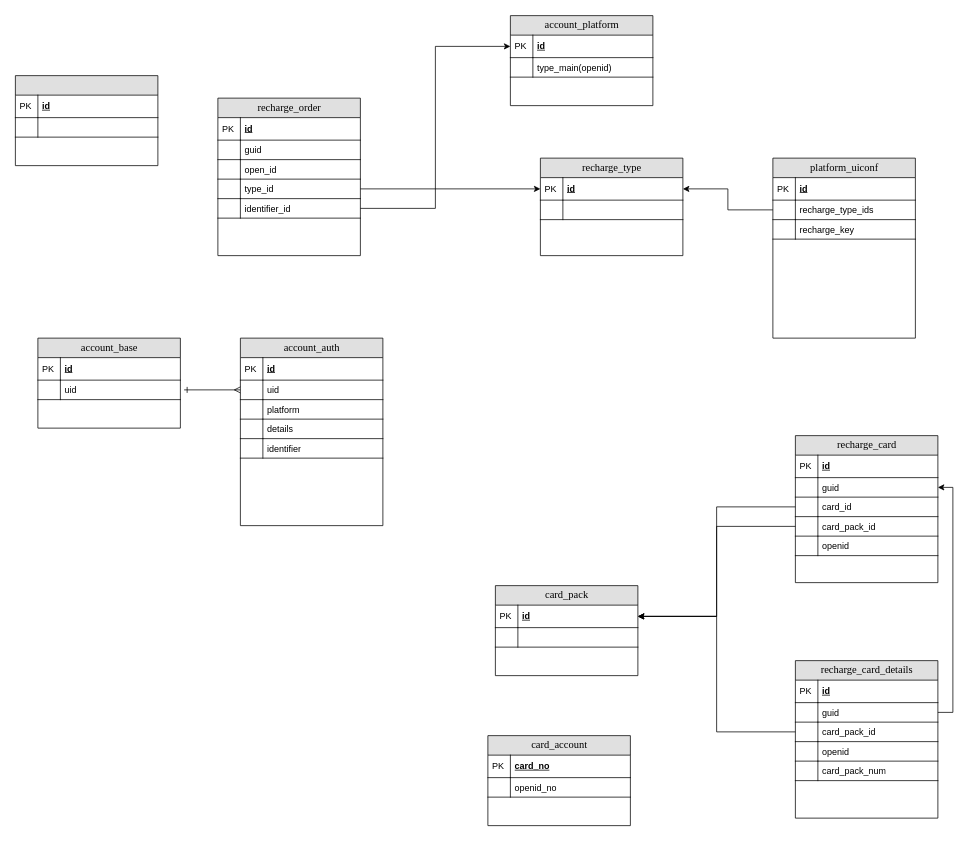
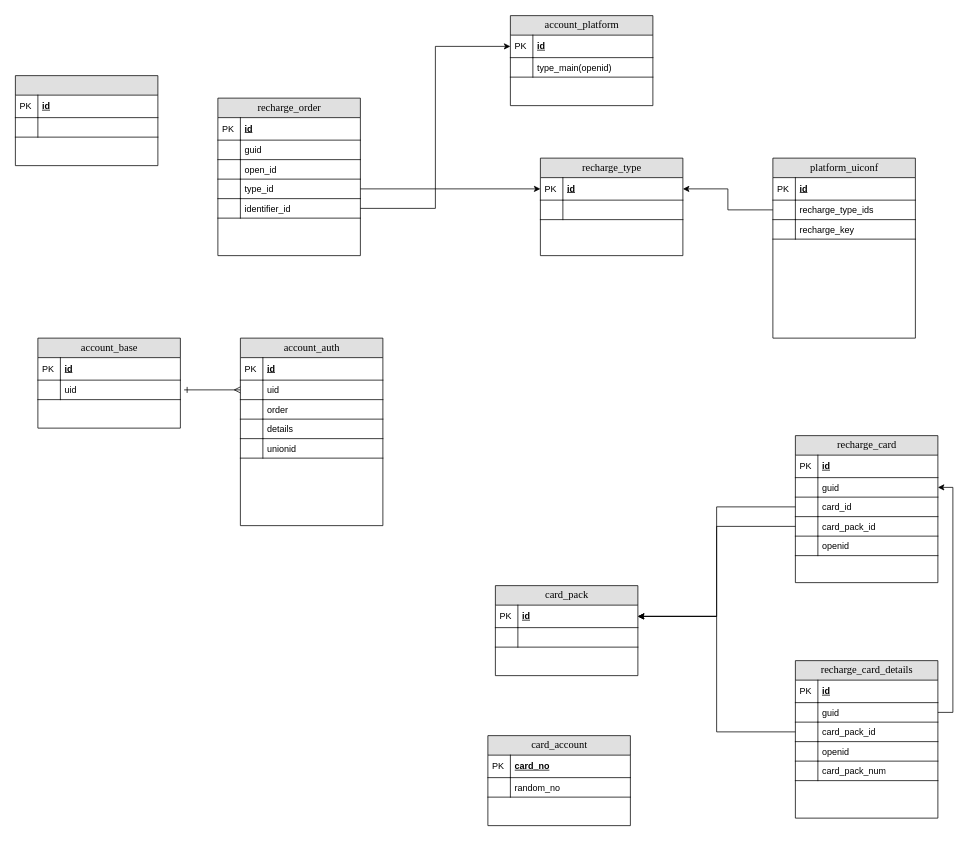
(286, 410) -> (280, 410)
(289, 449) -> (283, 449)
(536, 788) -> (538, 788)
